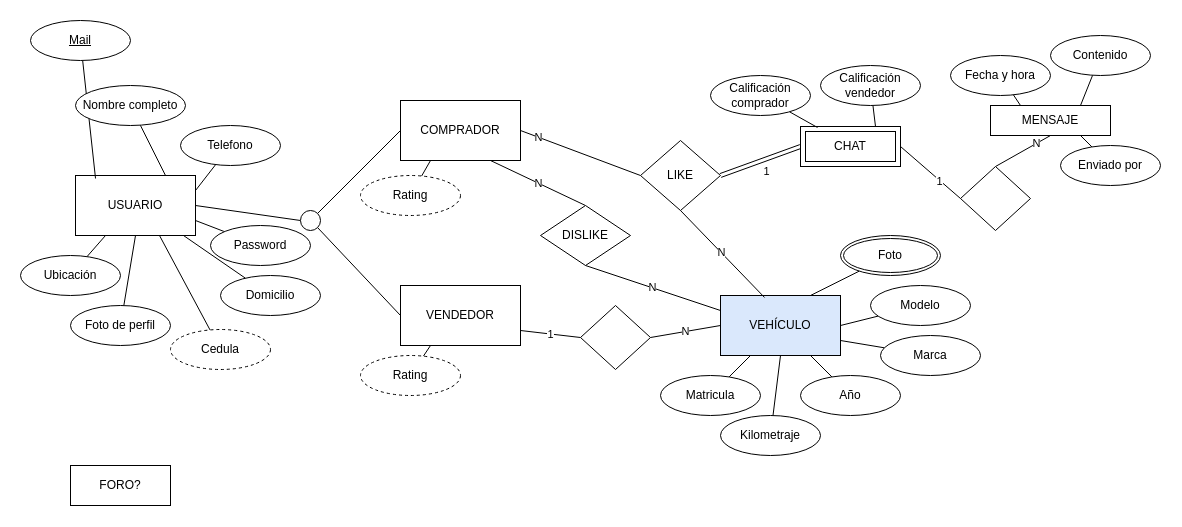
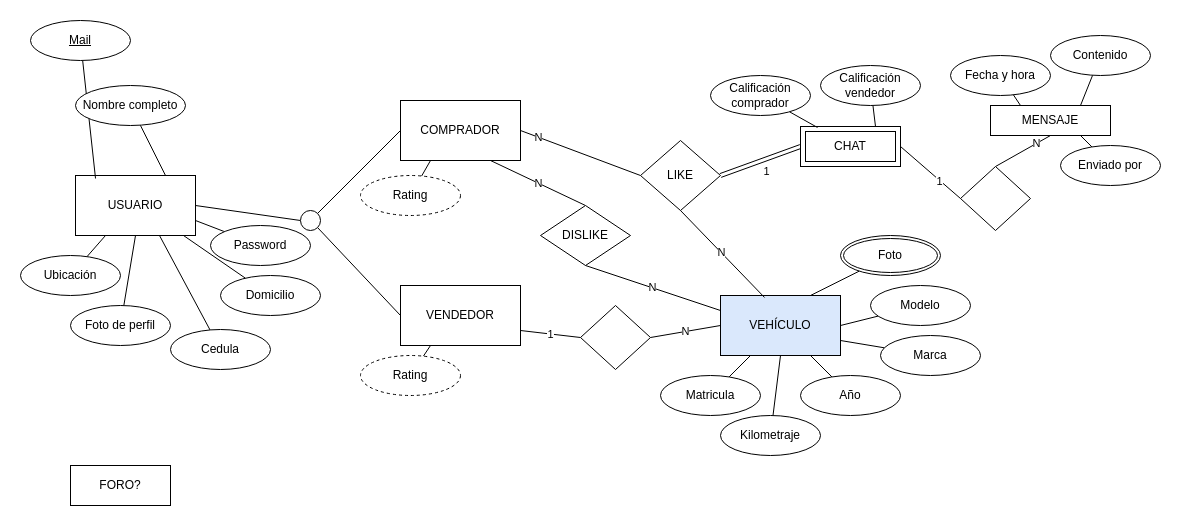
(231, 146) -> none
(206, 178) -> none
(221, 350) -> (221, 350)
